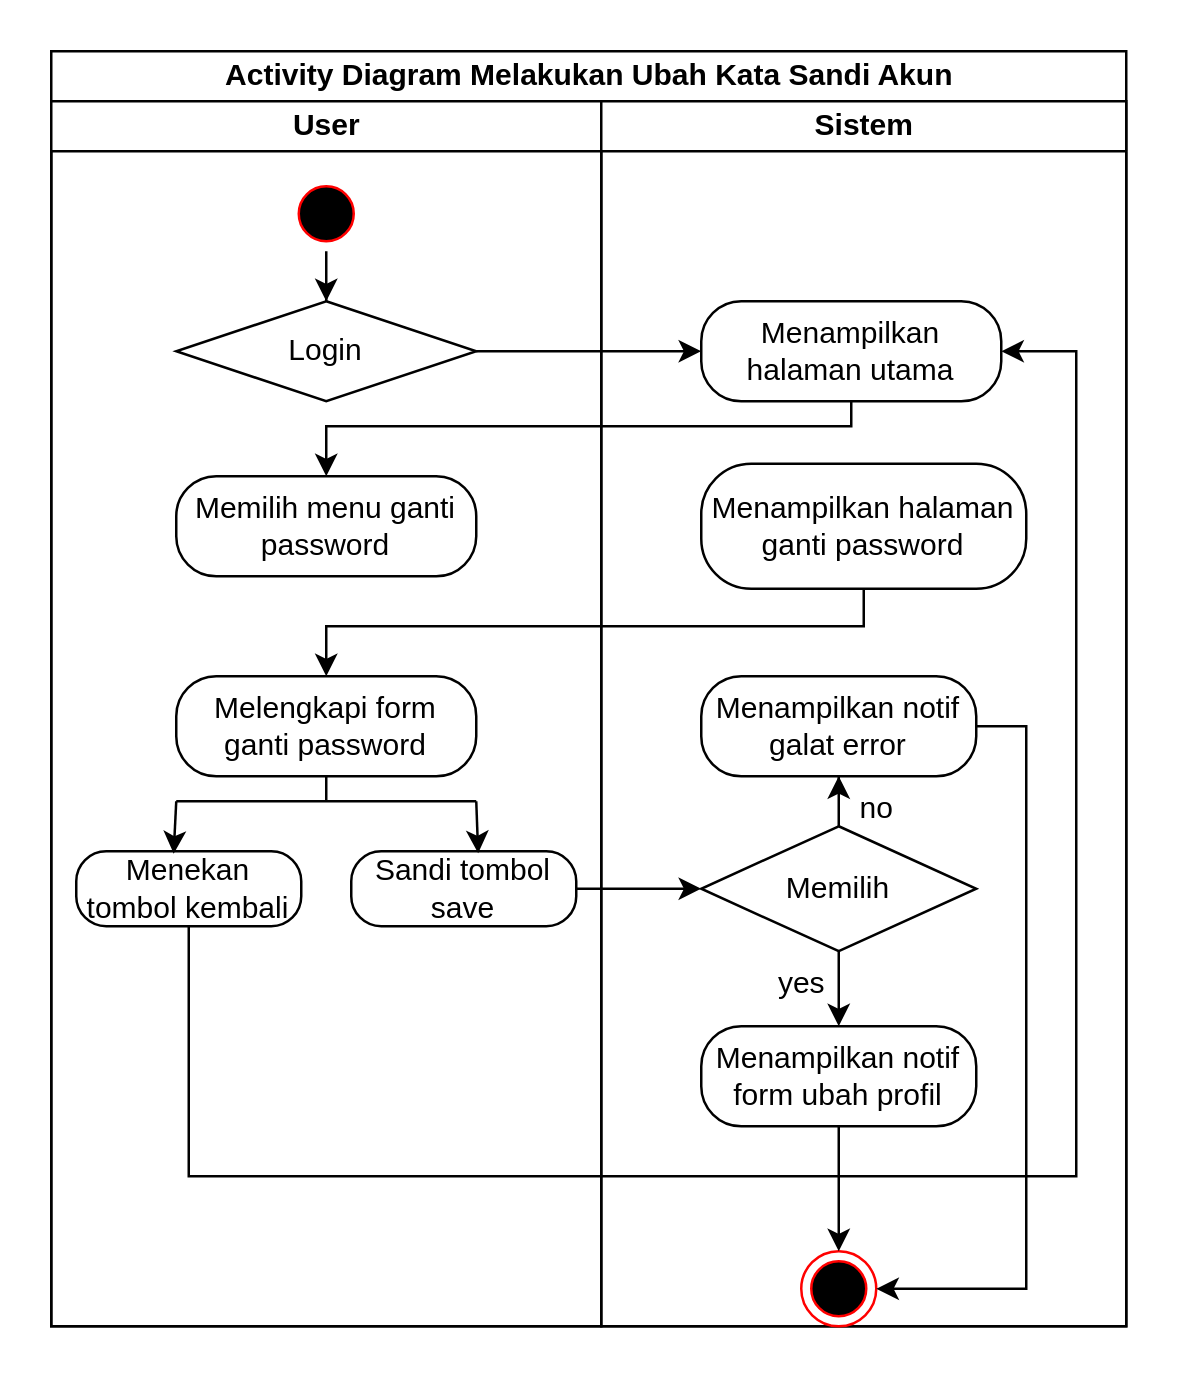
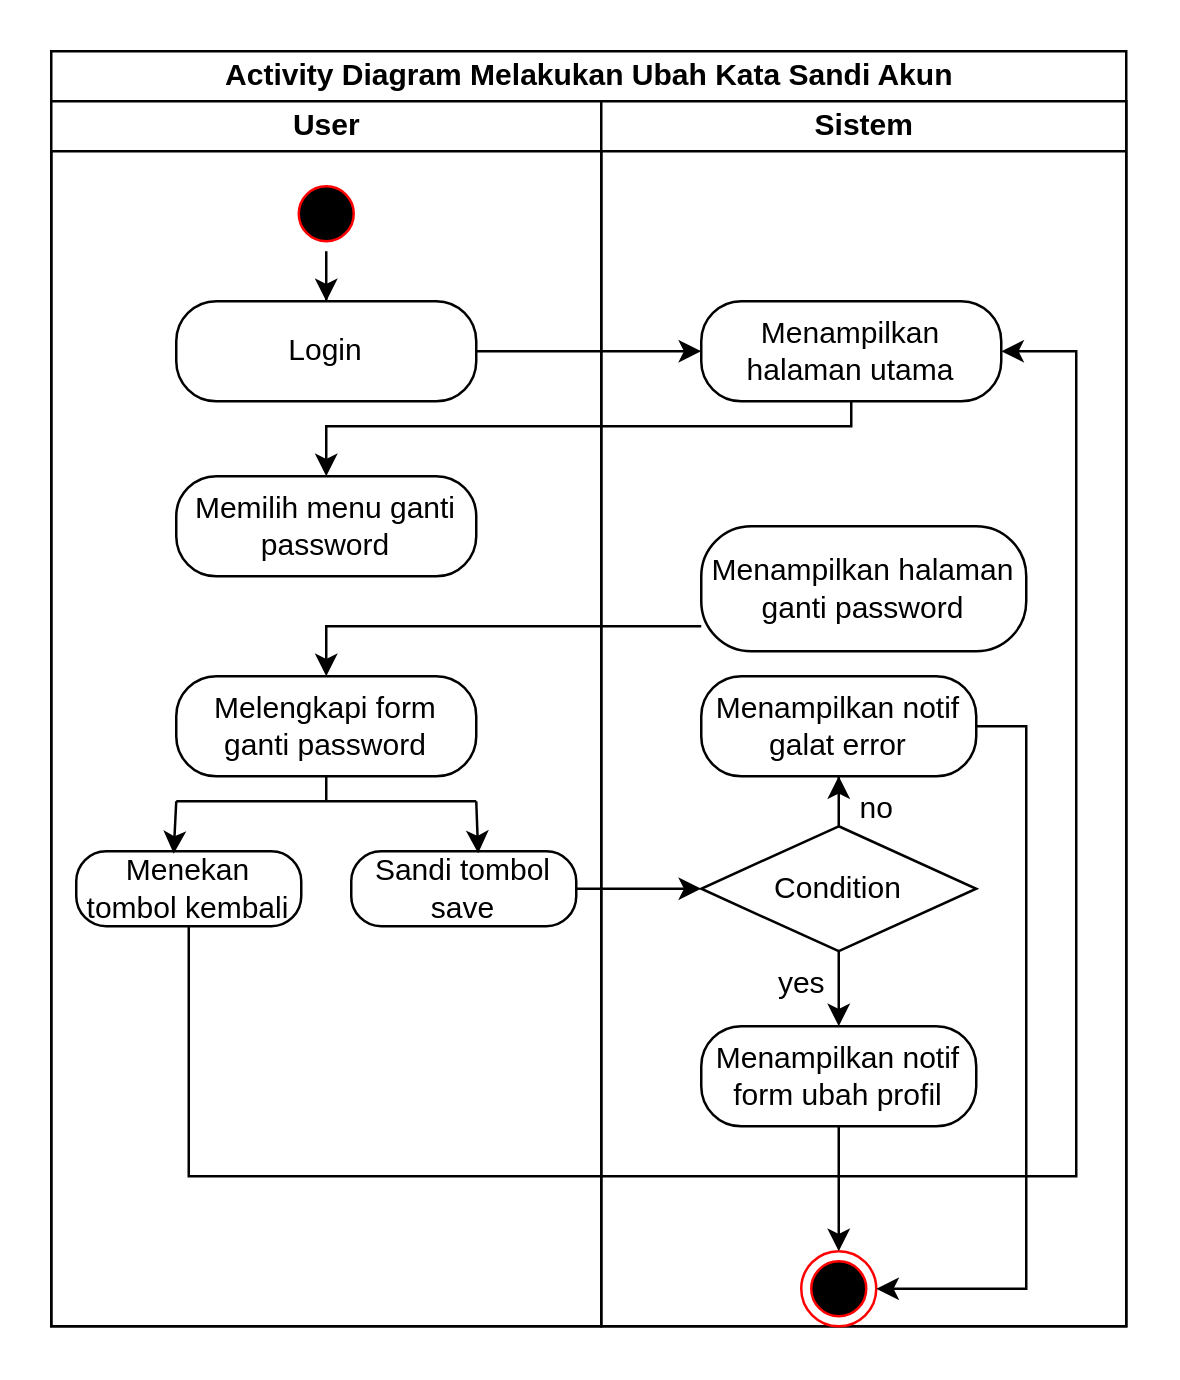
(326, 351) -> (326, 351)
(864, 526) -> (864, 589)
(839, 889) -> (839, 889)
